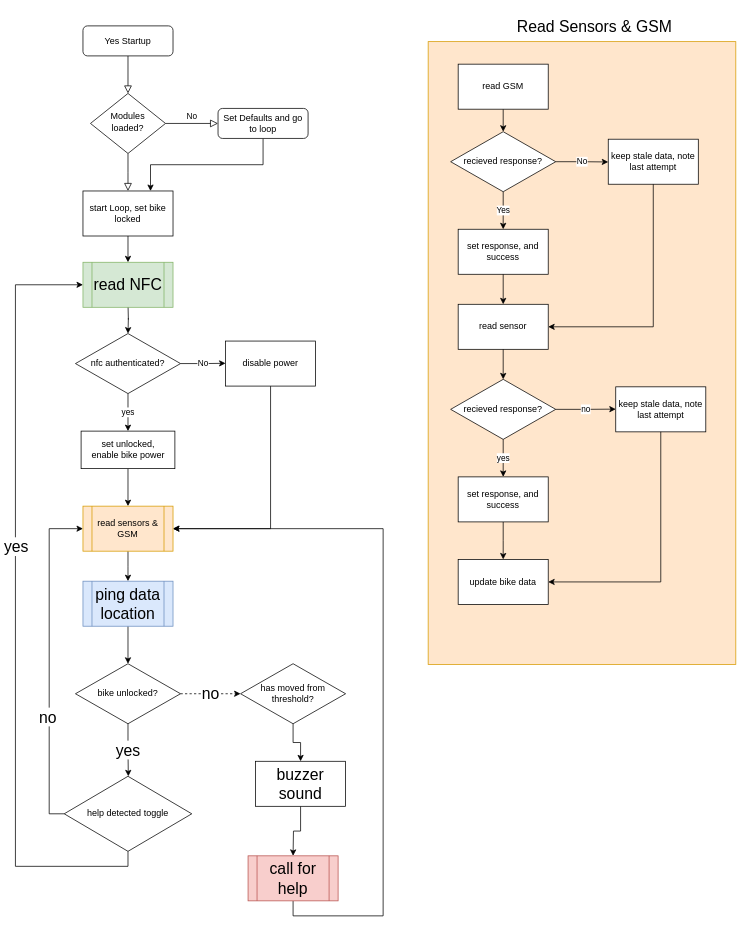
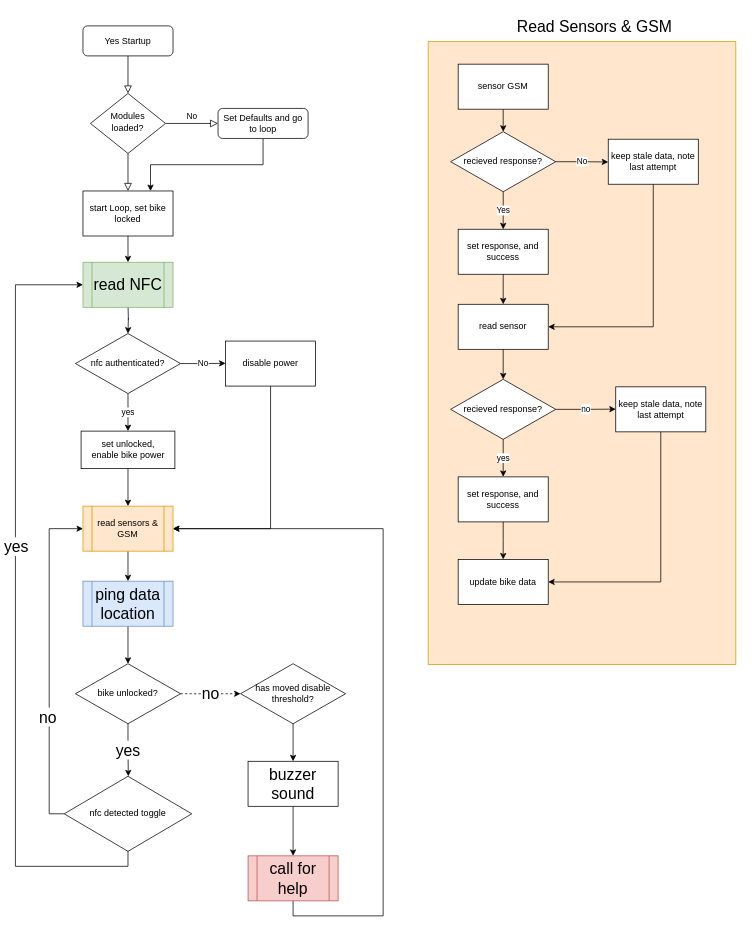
(503, 87) -> (503, 87)
(293, 693) -> (293, 693)
(300, 783) -> (293, 783)
(128, 813) -> (128, 813)
